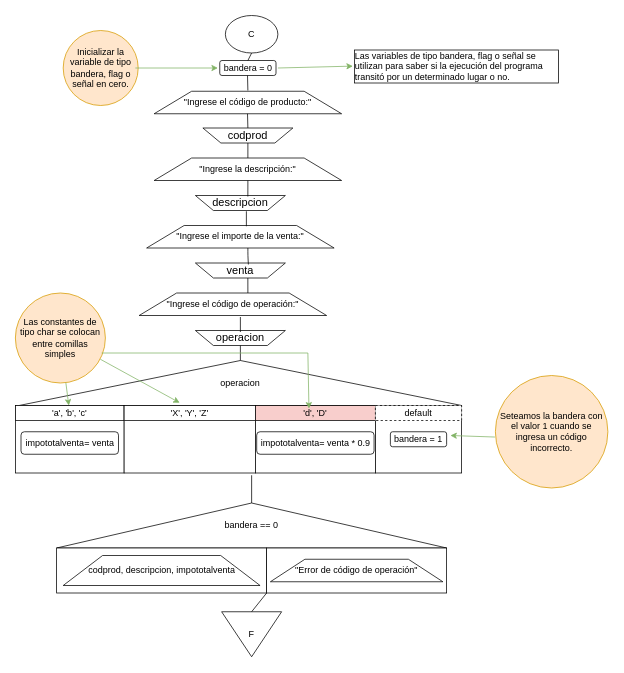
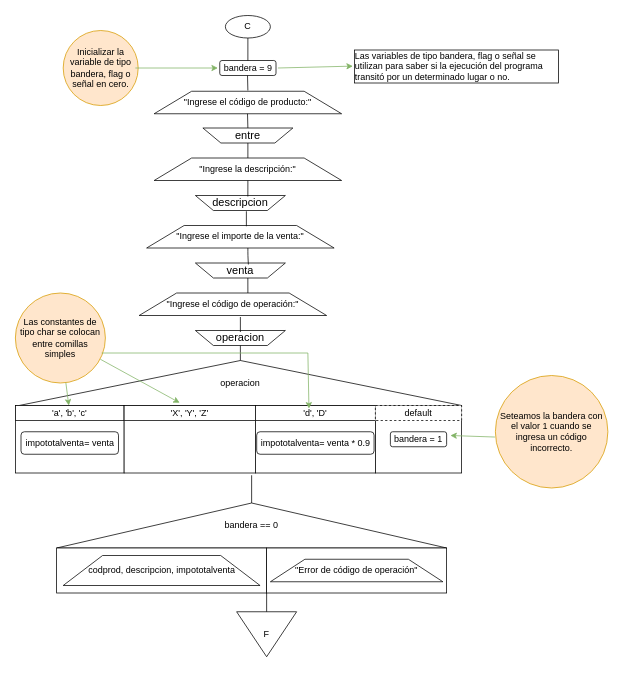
(252, 34) -> (248, 27)
(248, 68) -> (248, 68)
(248, 135) -> (248, 135)
(315, 413) -> (315, 413)
(252, 634) -> (267, 634)
